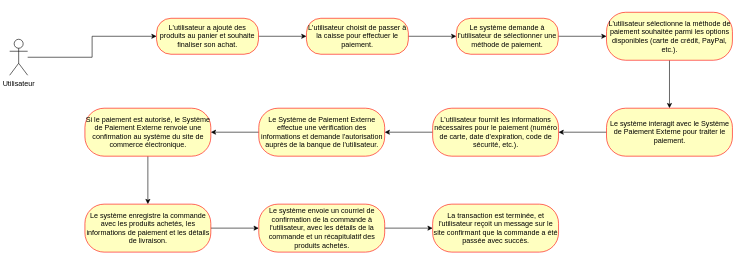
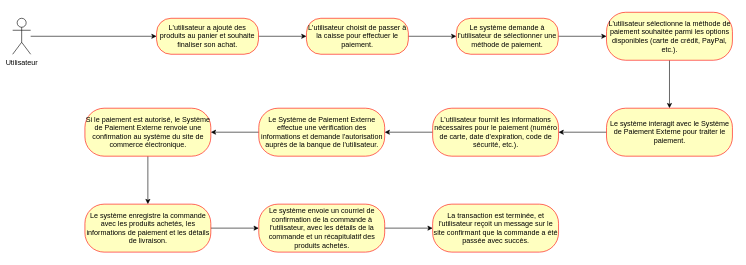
(18, 57) -> (21, 36)
